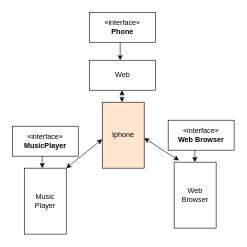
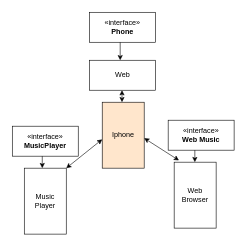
(201, 135) -> (201, 135)
